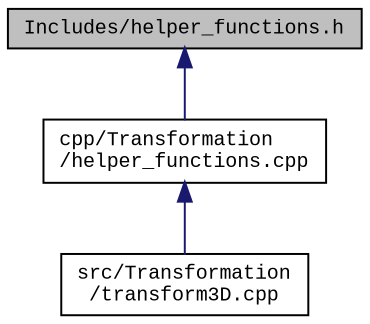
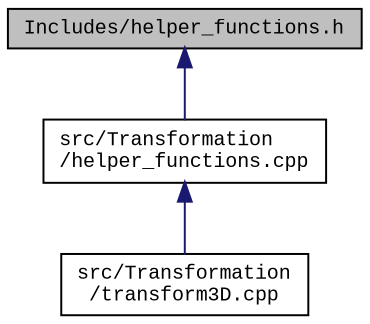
(185, 151) -> (185, 151)
